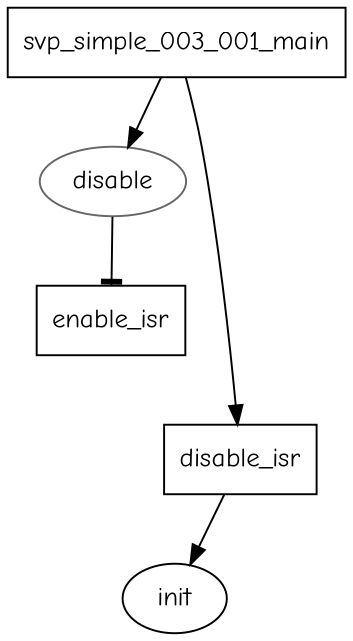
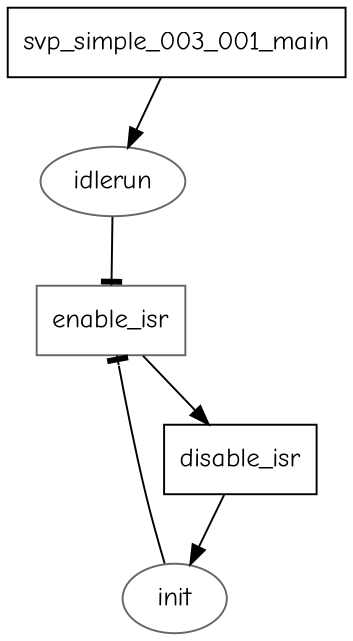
(113, 181) -> (113, 181)
(217, 240) -> (169, 383)
(111, 320) -> (111, 320)
none -> (139, 465)
(175, 598) -> (175, 598)
